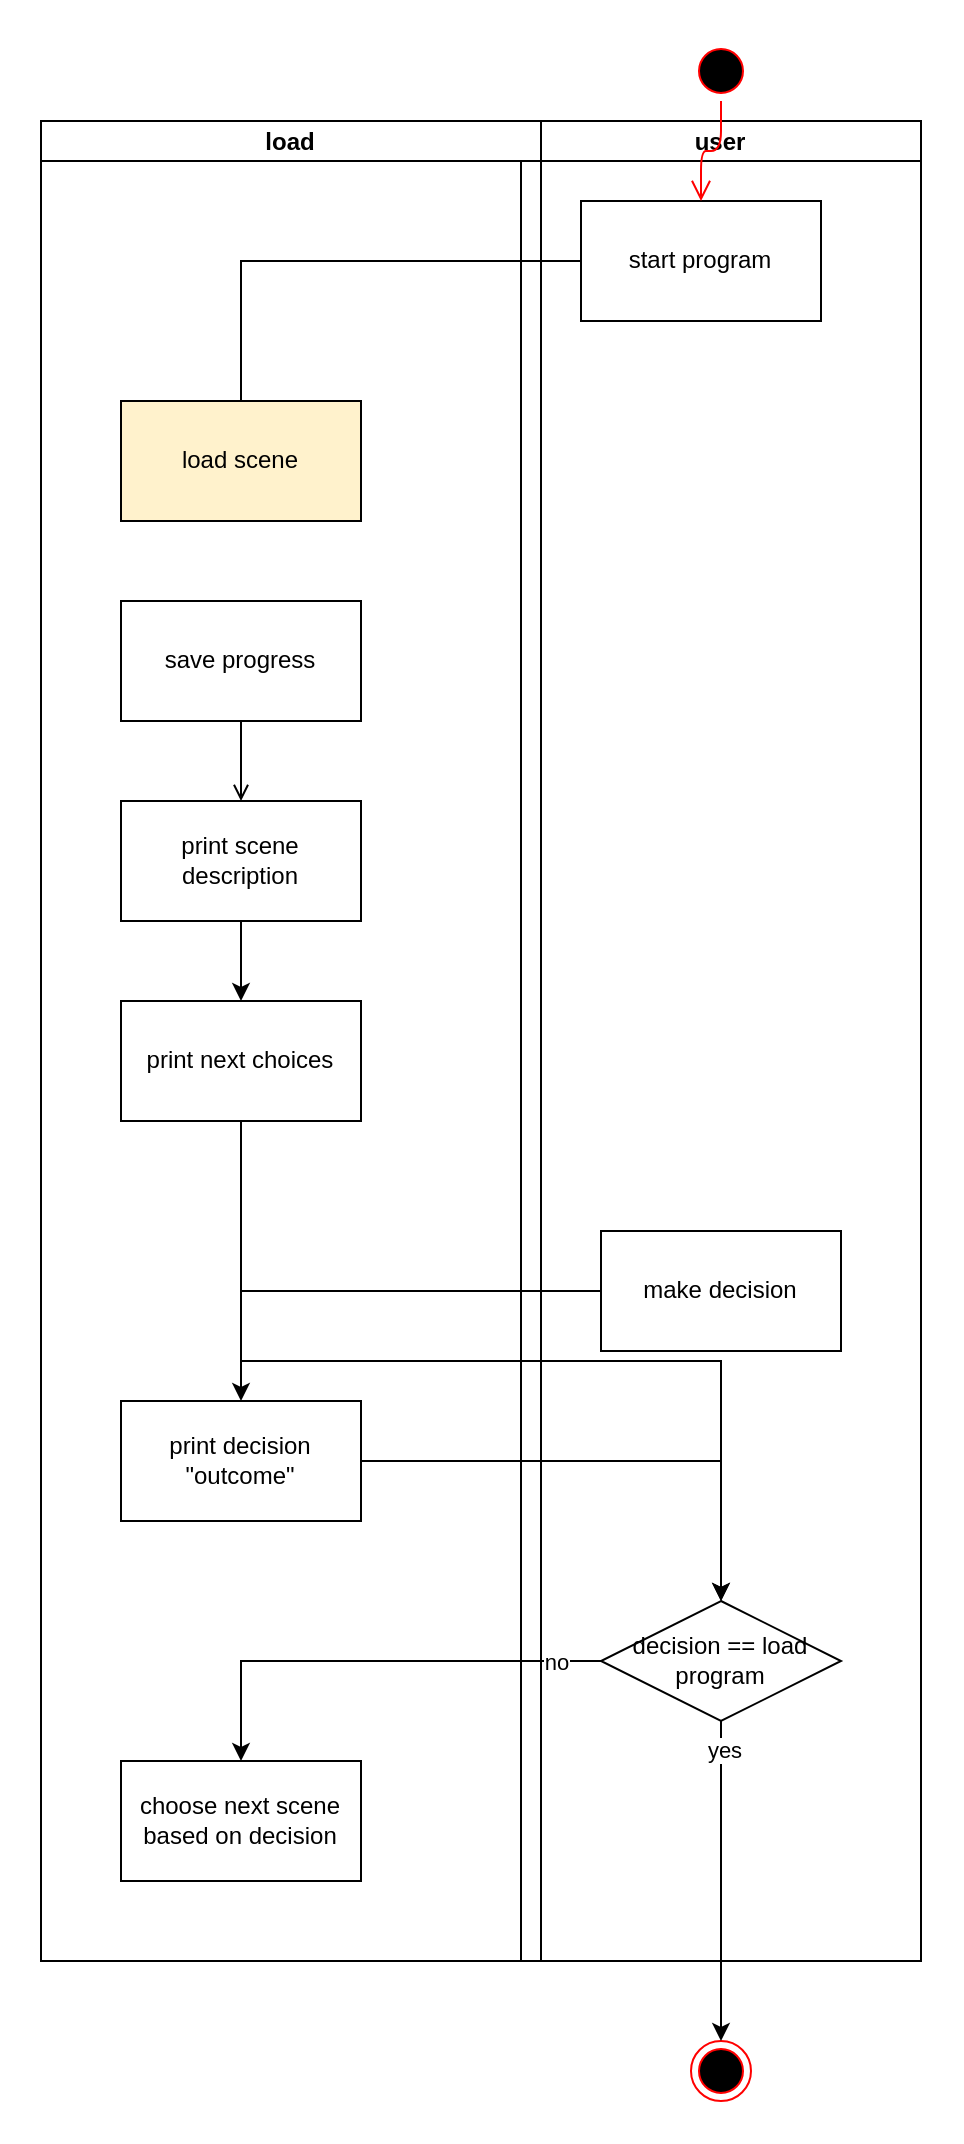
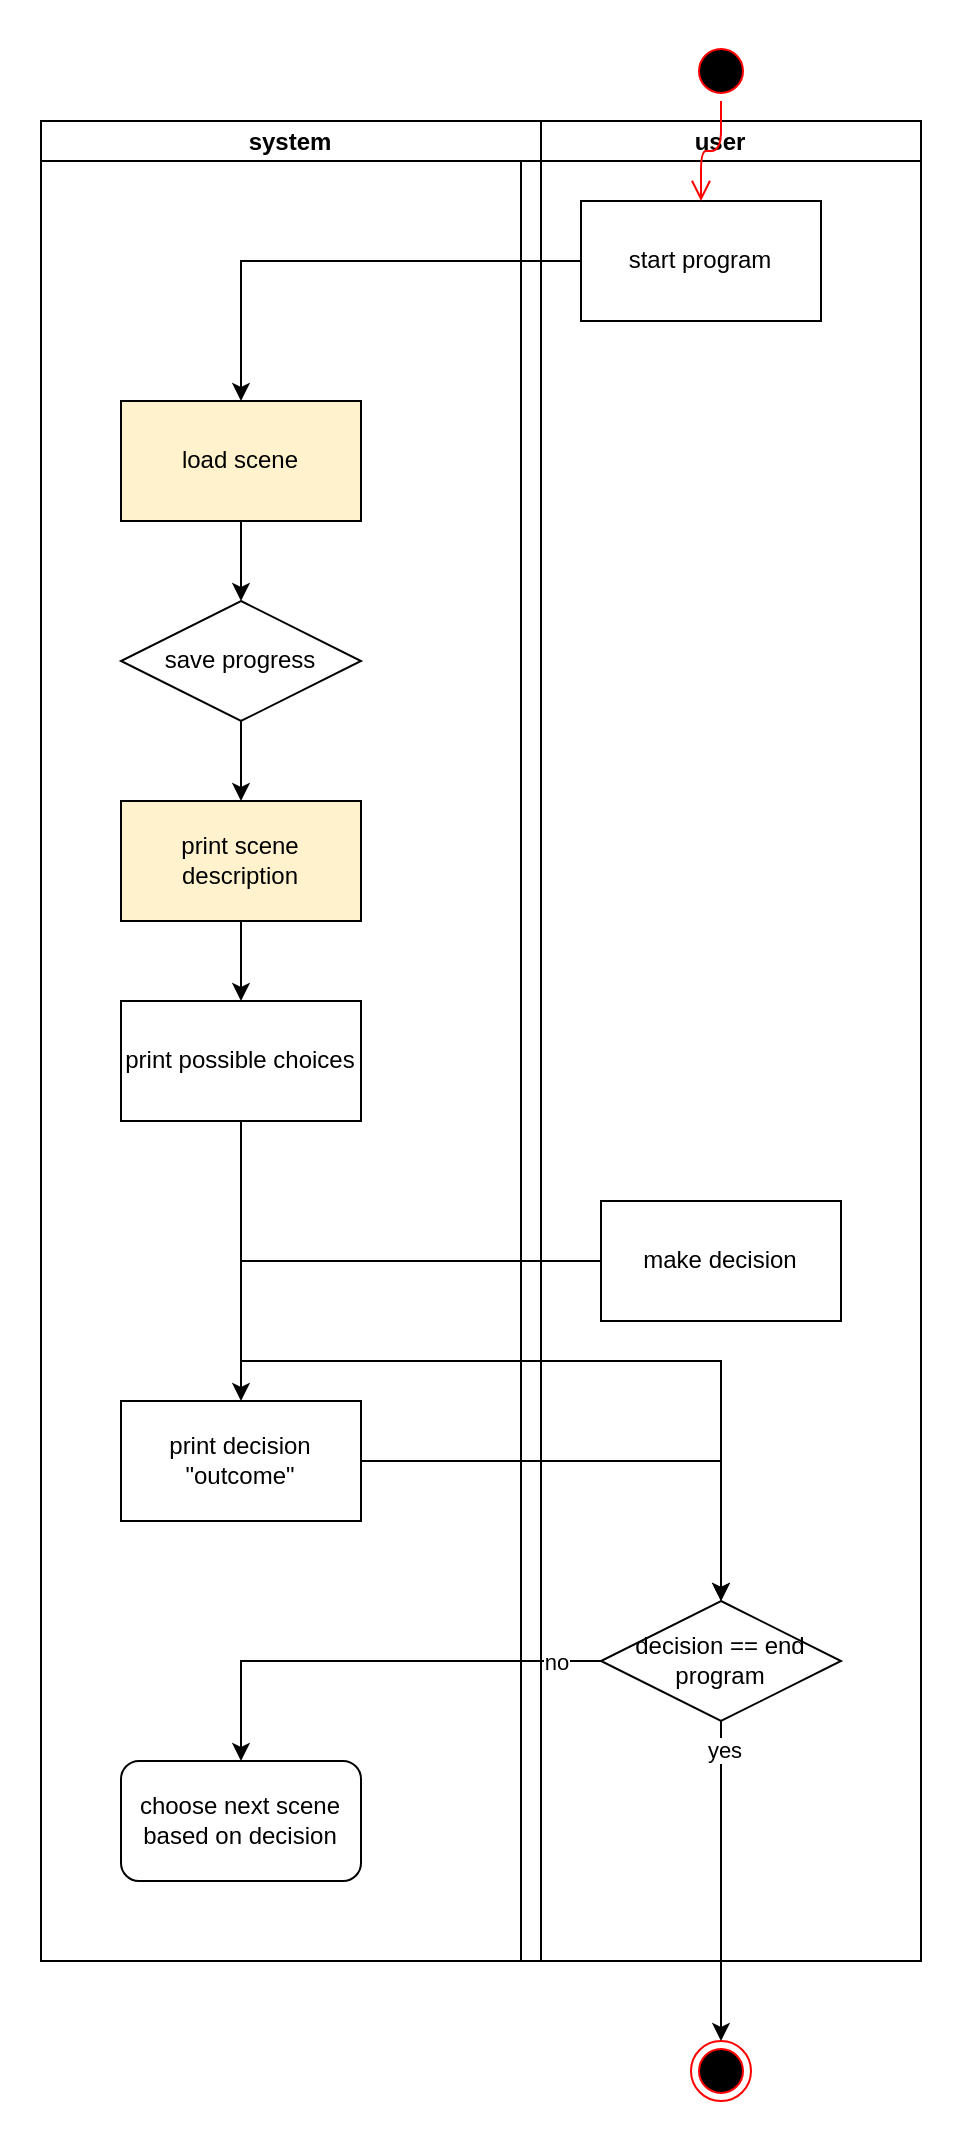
(290, 142) -> (290, 142)
(241, 391) -> (241, 386)
none -> (241, 554)
(241, 661) -> (241, 661)
(241, 788) -> (241, 786)
(241, 861) -> (241, 861)
(241, 1061) -> (241, 1061)
(721, 1291) -> (721, 1261)
(721, 1661) -> (721, 1661)
(241, 1821) -> (241, 1821)
